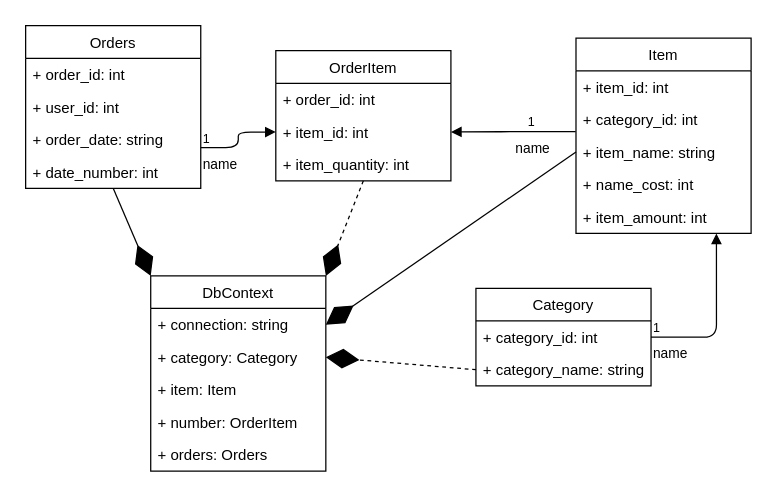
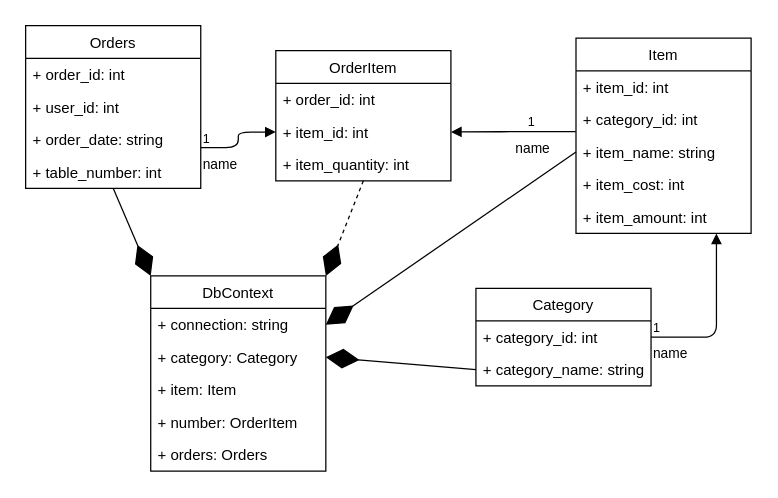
(100, 173) -> (103, 173)
(642, 185) -> (640, 185)
(416, 364) -> (416, 364)
